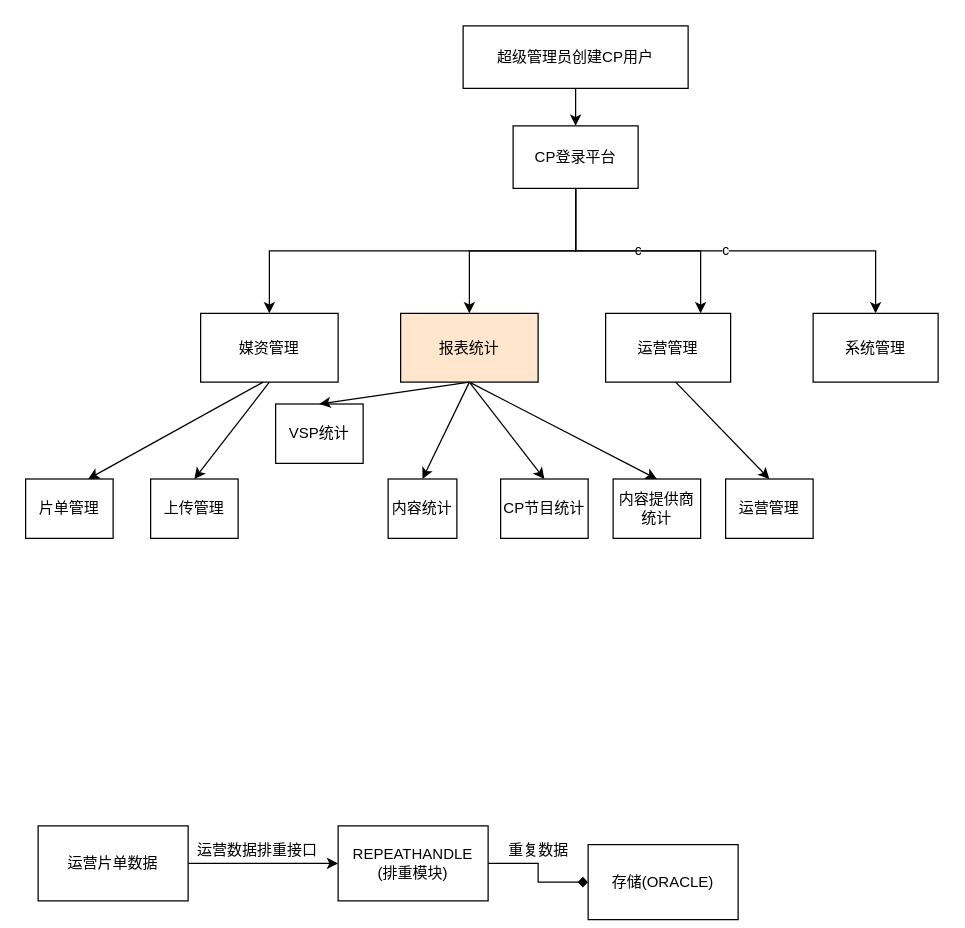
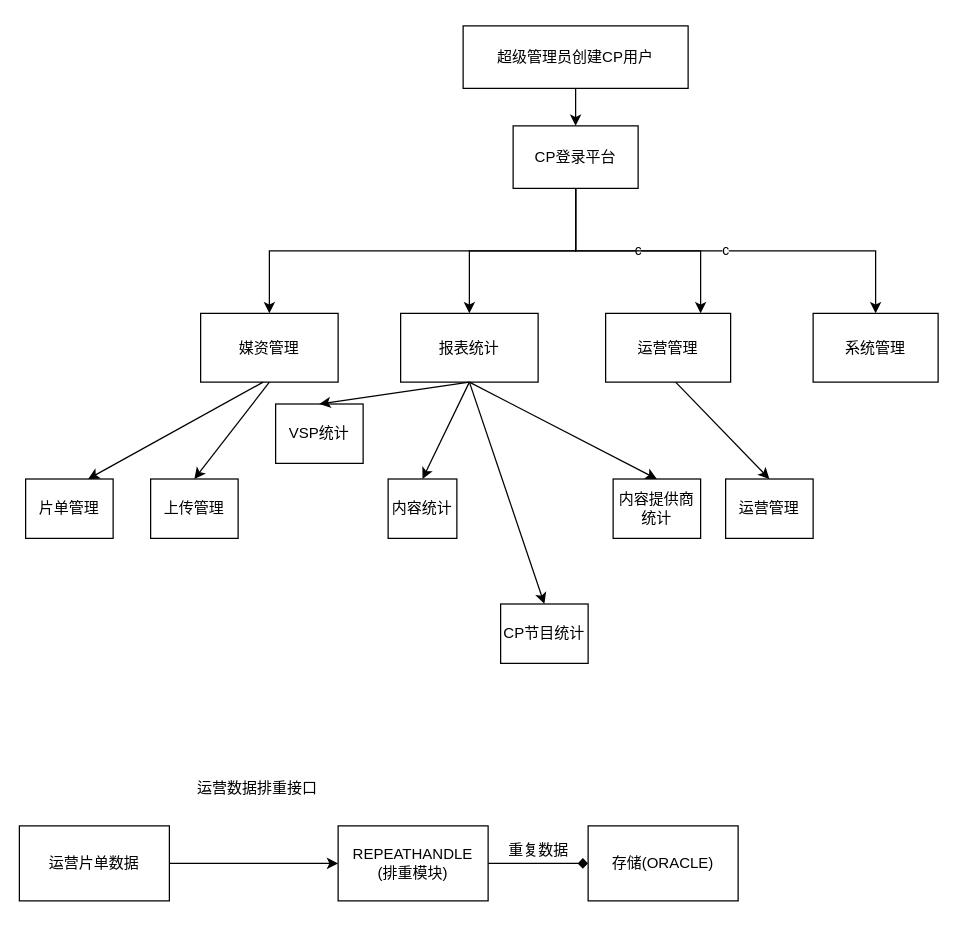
(469, 348) -> (469, 348)
(544, 508) -> (544, 633)
(257, 851) -> (257, 788)
(113, 863) -> (94, 863)
(663, 882) -> (663, 863)
